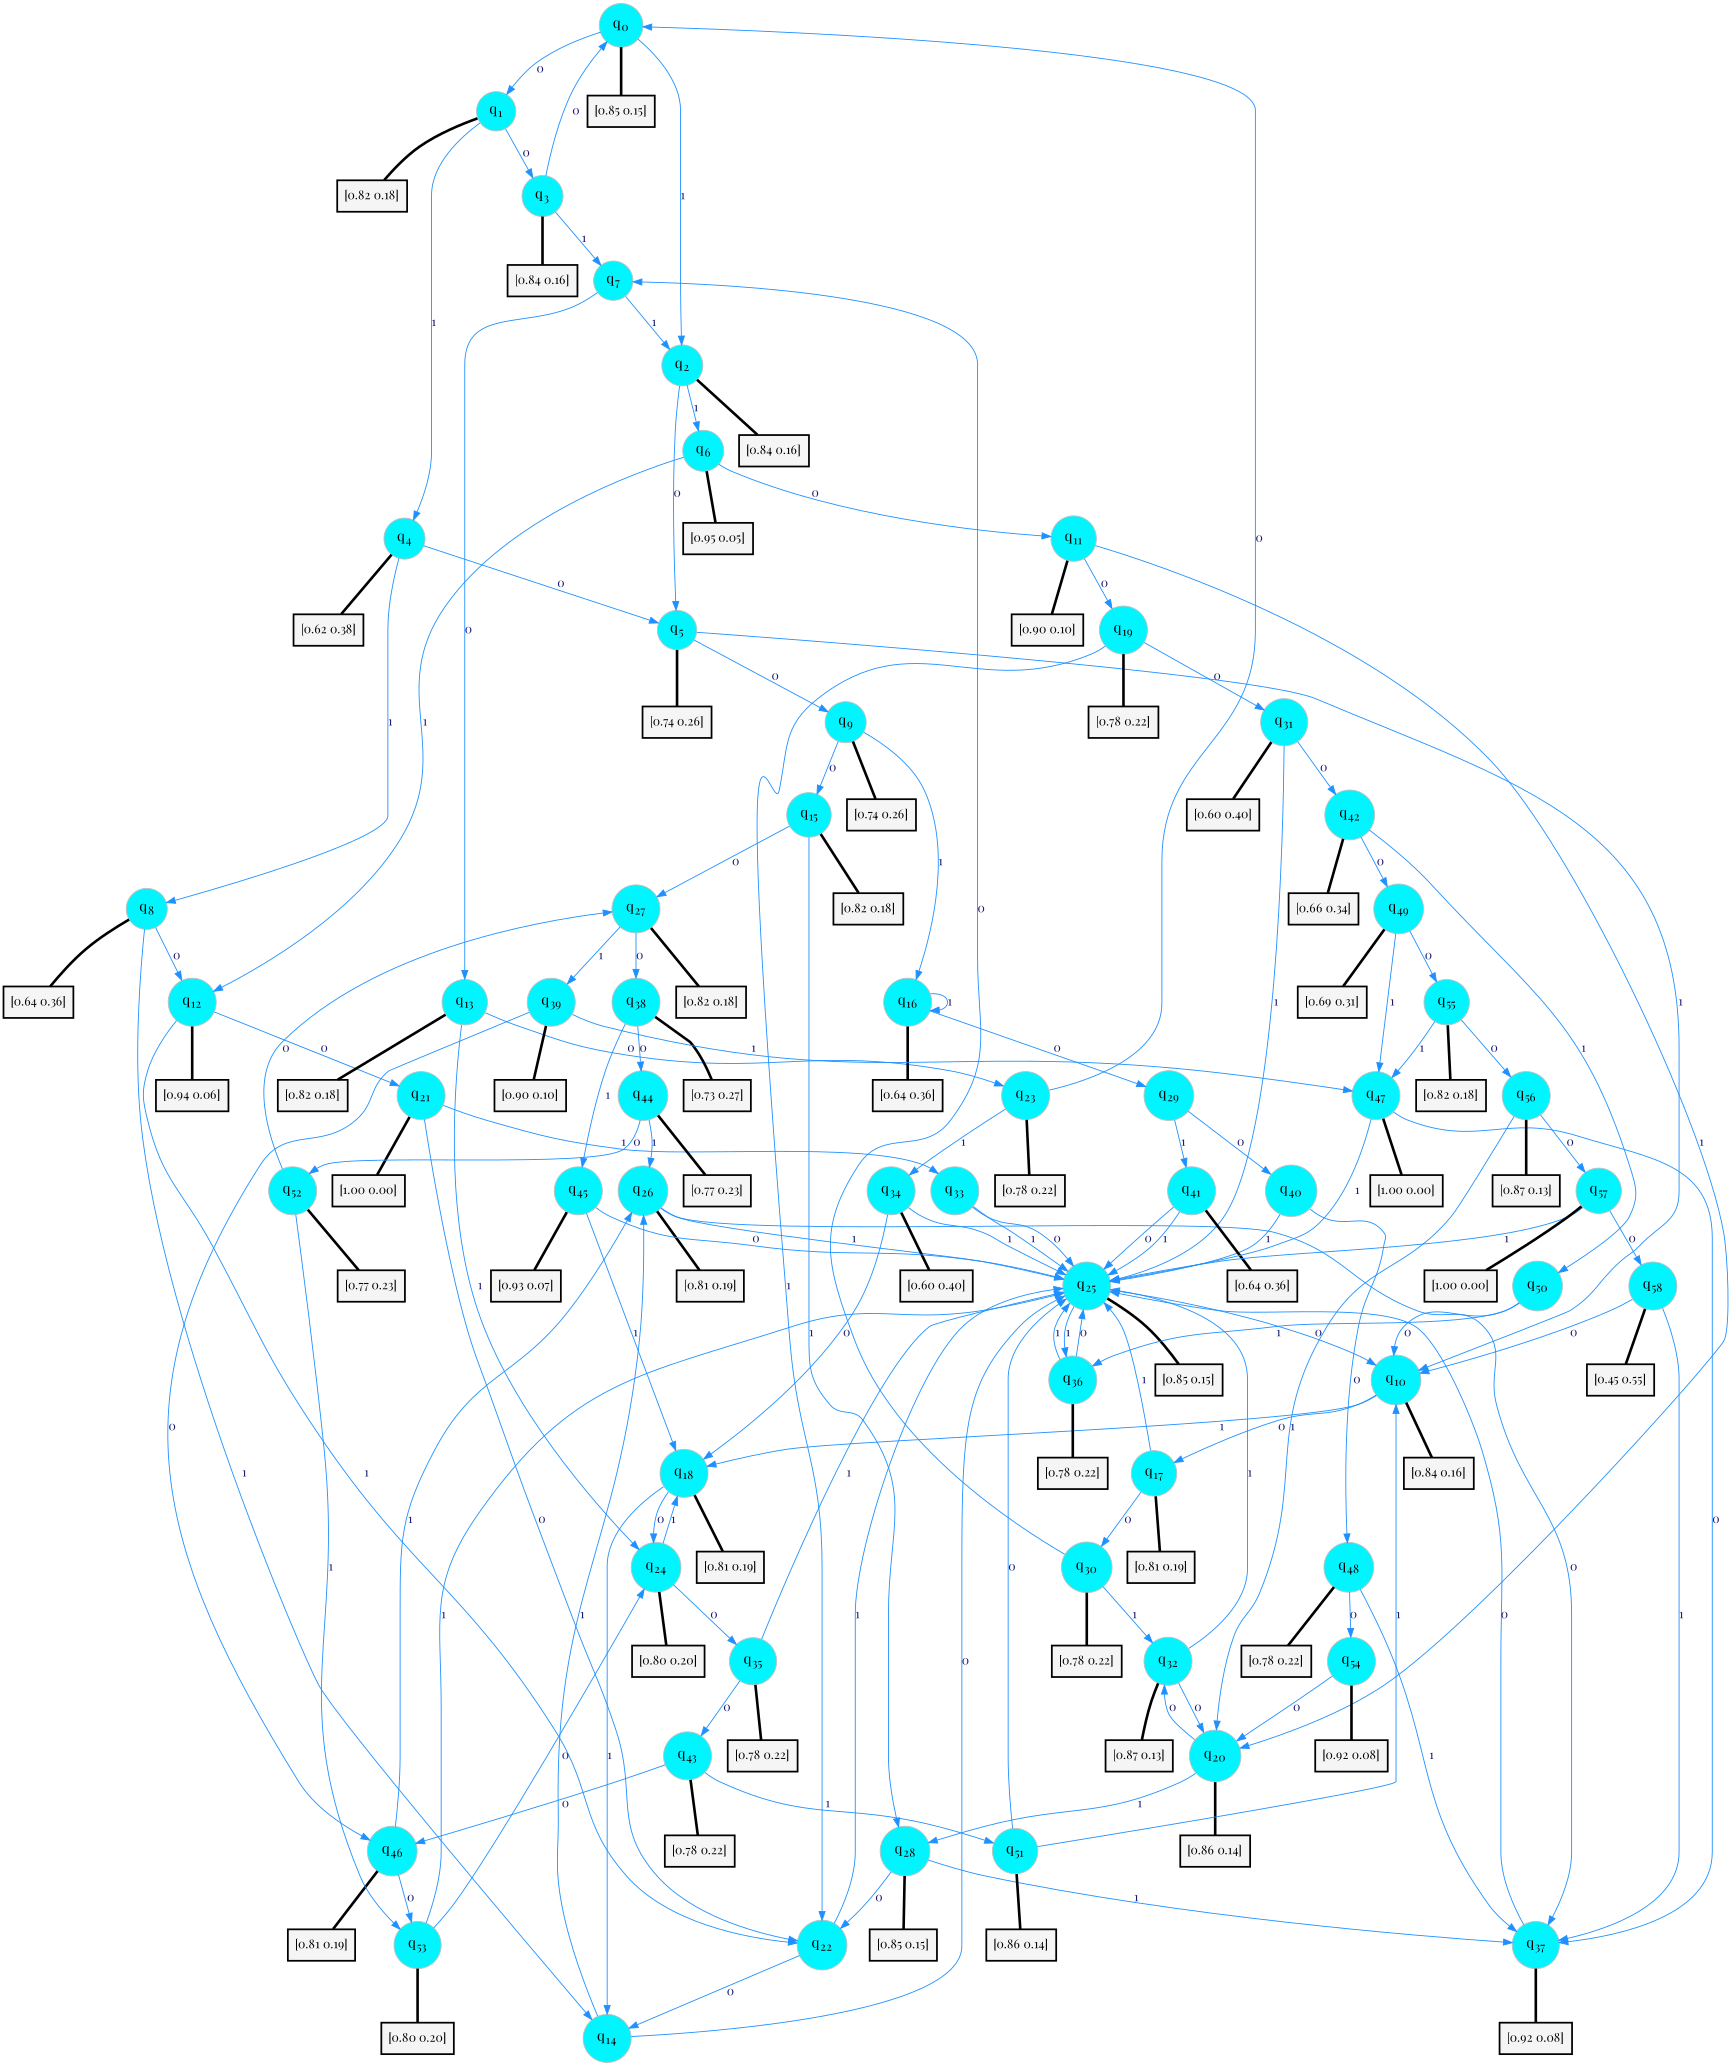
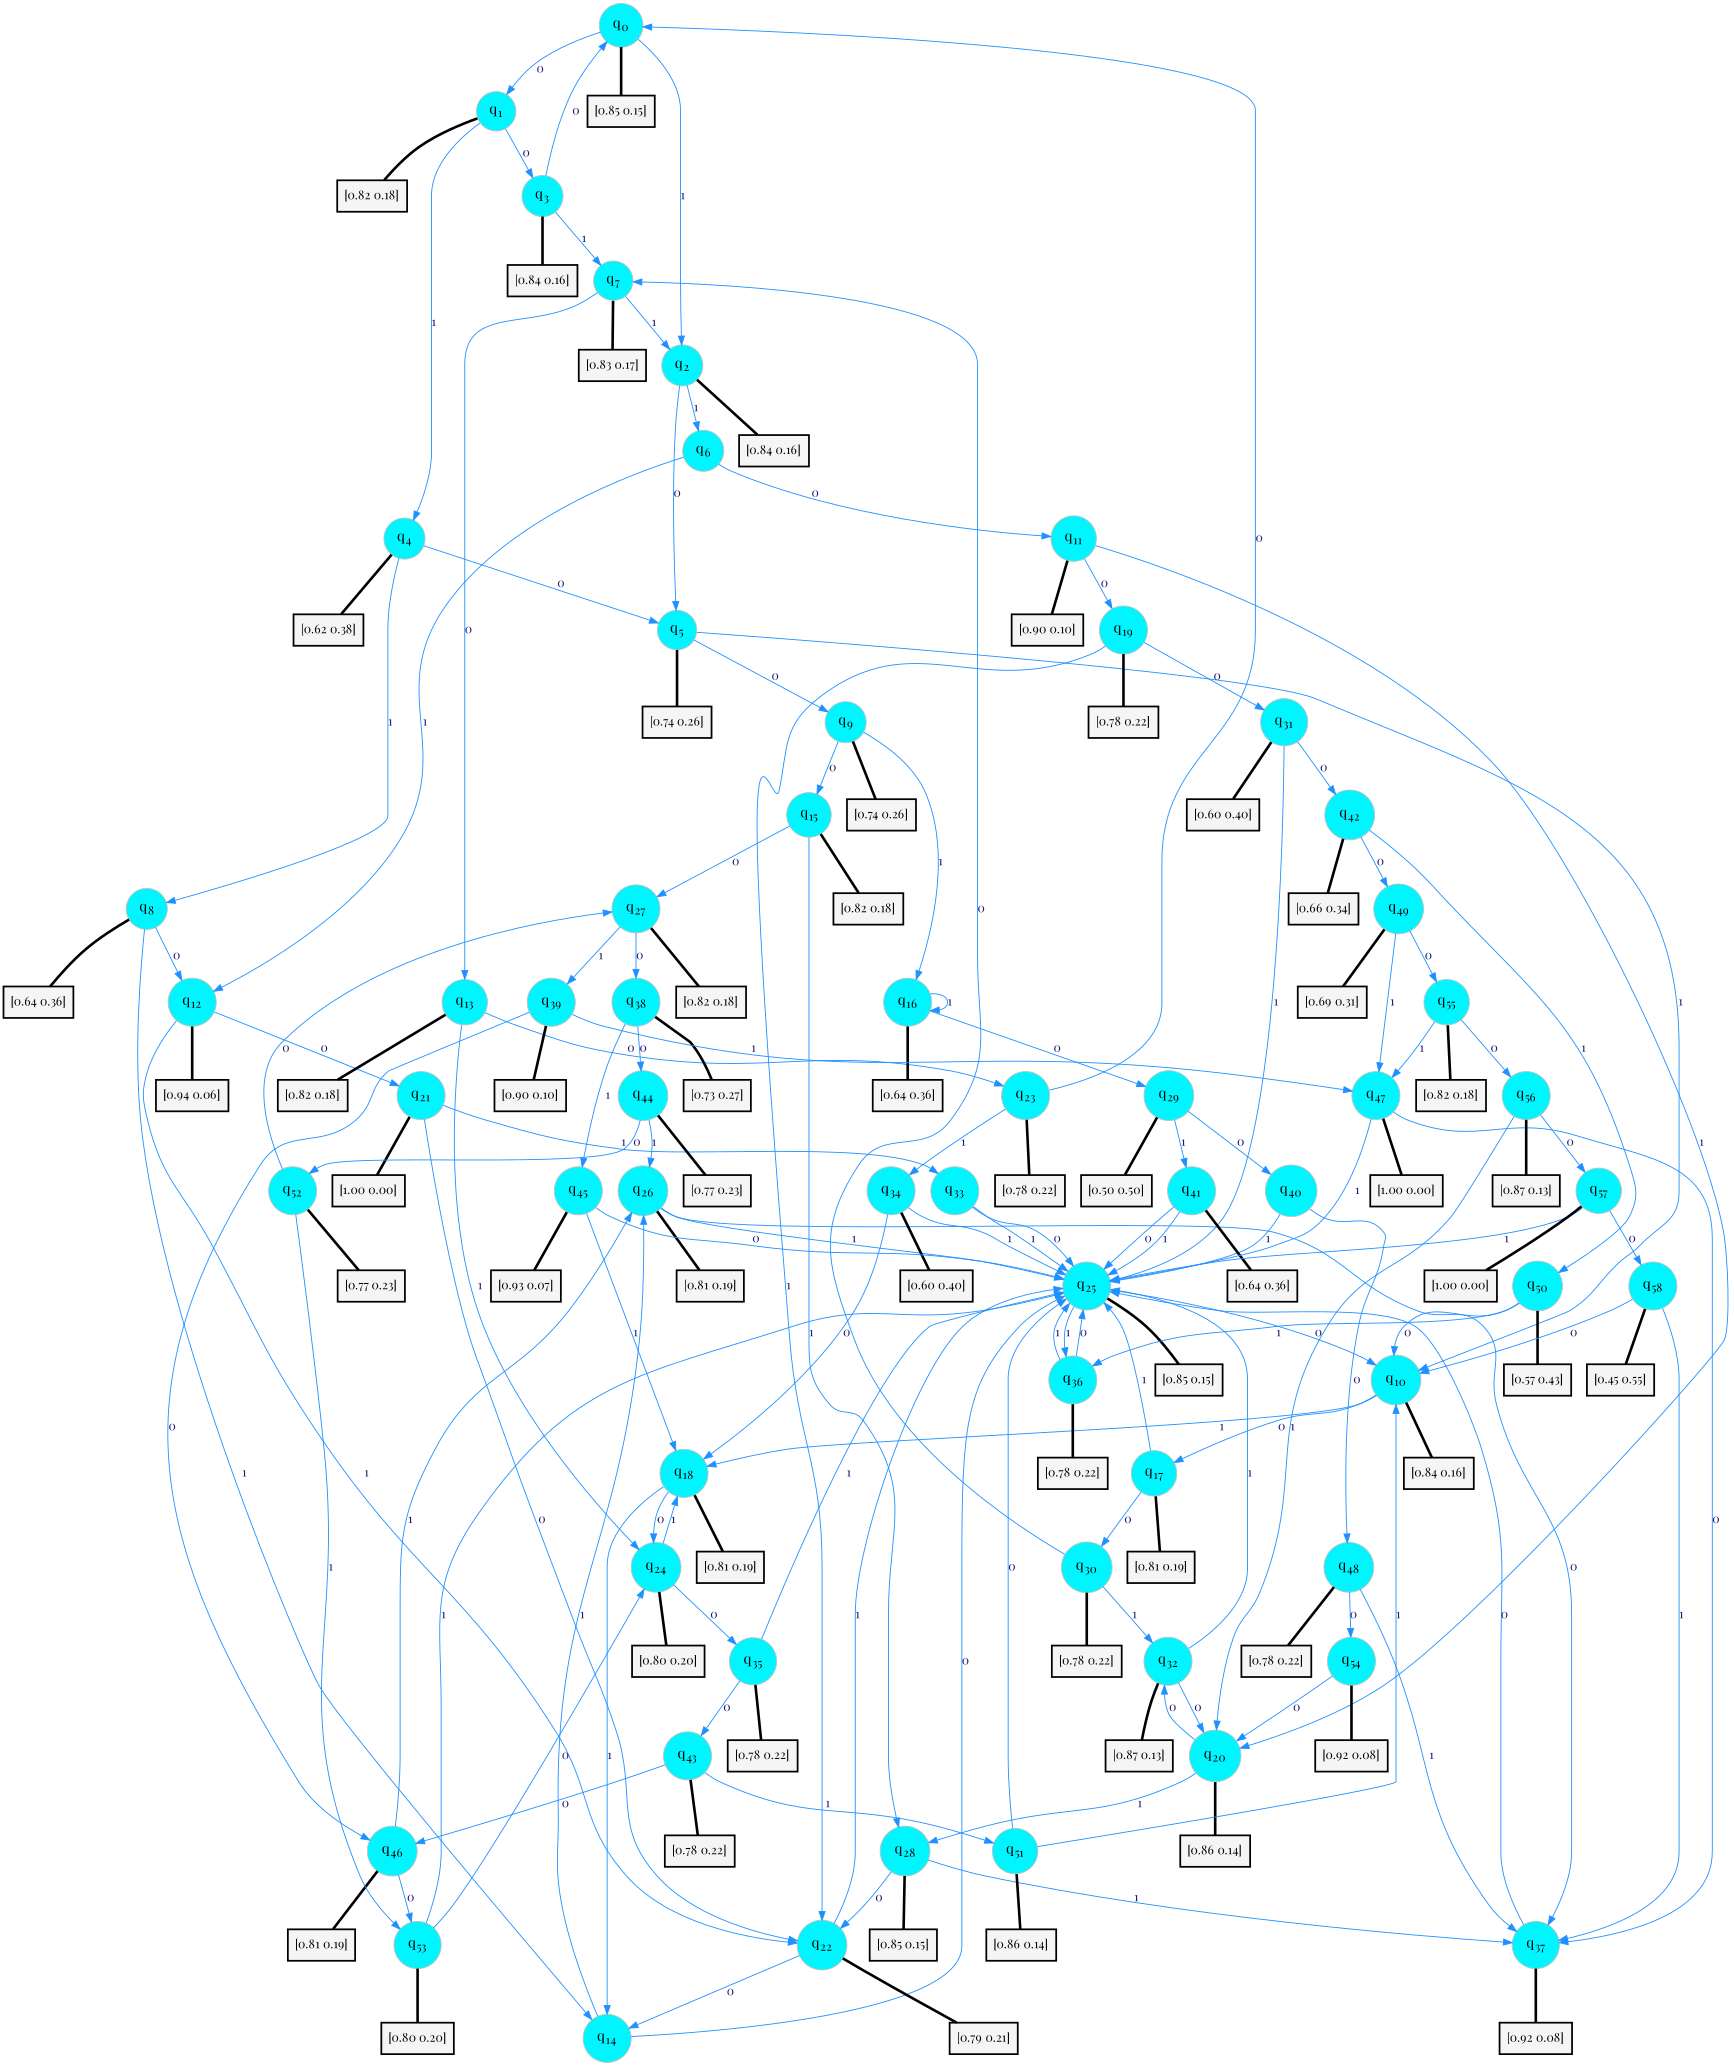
none -> (612, 365)
(718, 539) -> none
none -> (1116, 1191)
none -> (1538, 1380)
none -> (984, 2038)
